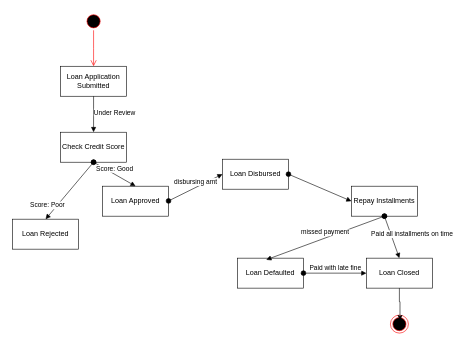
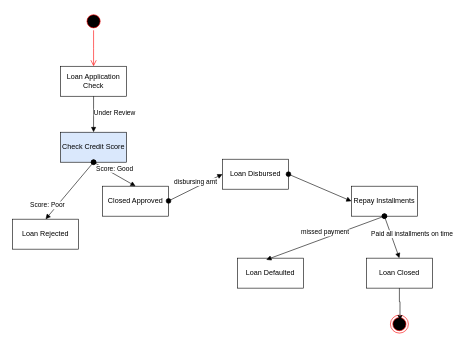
(93, 81) -> (93, 81)
(93, 147) -> (93, 147)
(135, 201) -> (135, 201)
(360, 273) -> none
